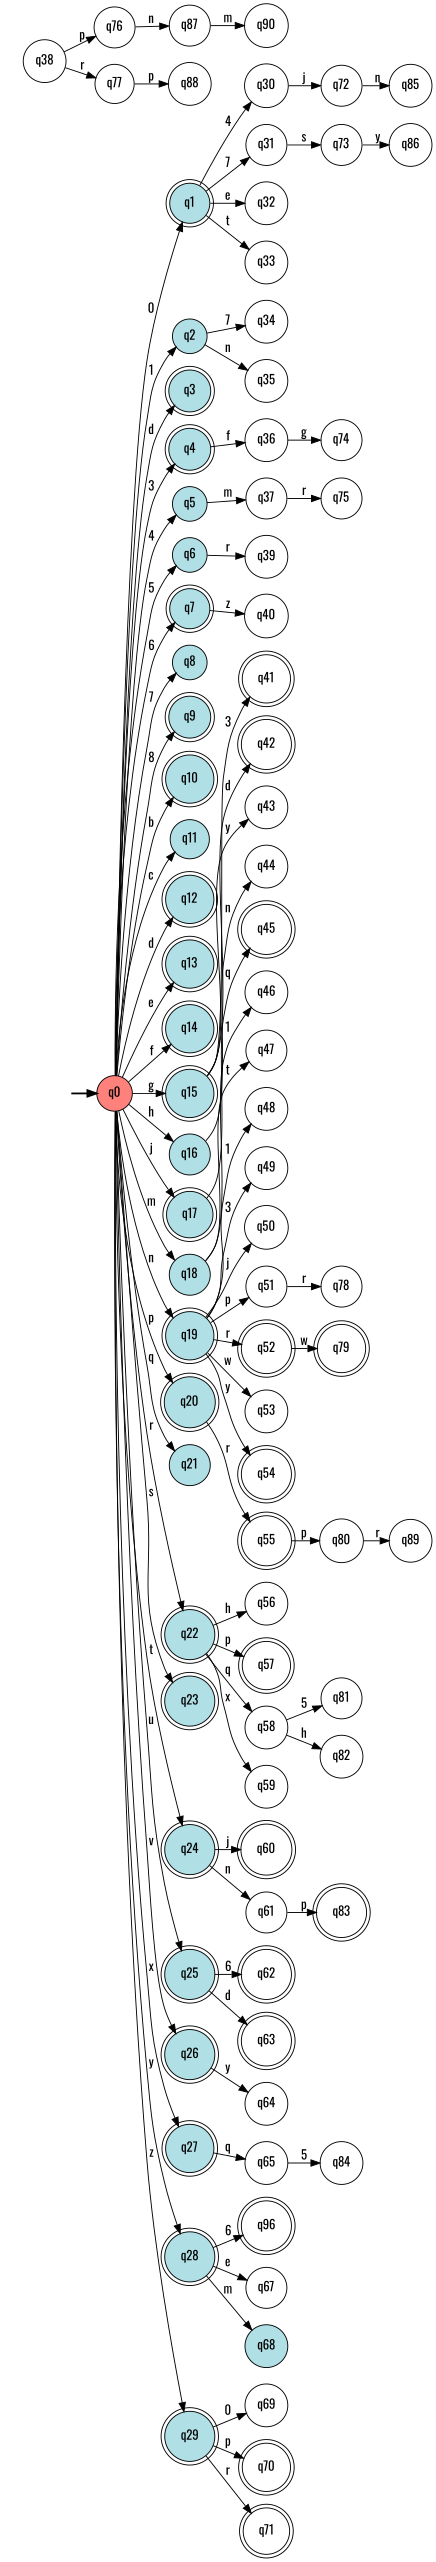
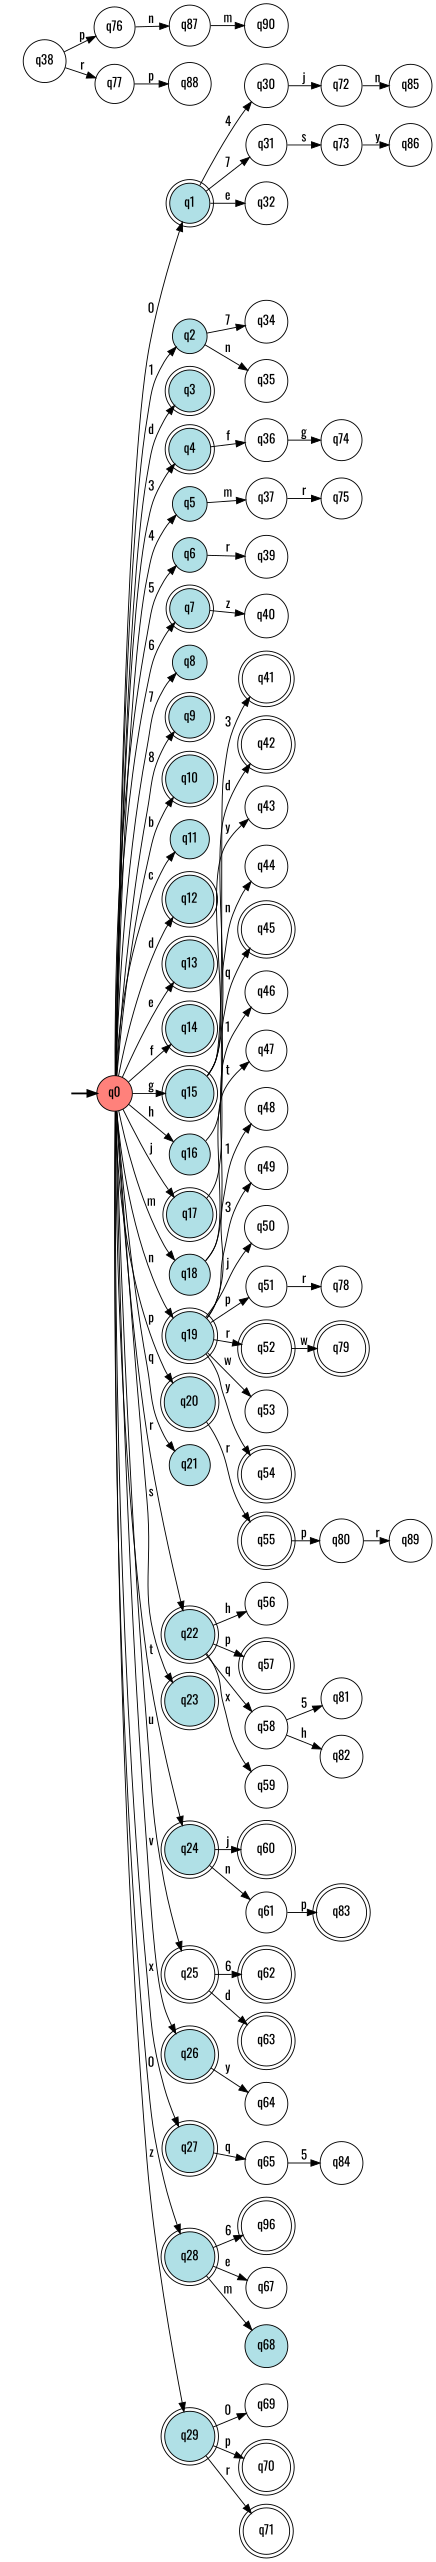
(266, 263) -> none
(190, 1974) -> (190, 1974)
(151, 2063) -> (151, 2063)
